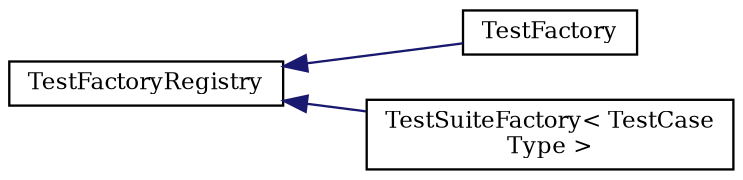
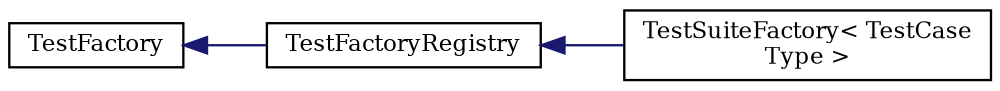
(385, 53) -> (237, 45)
